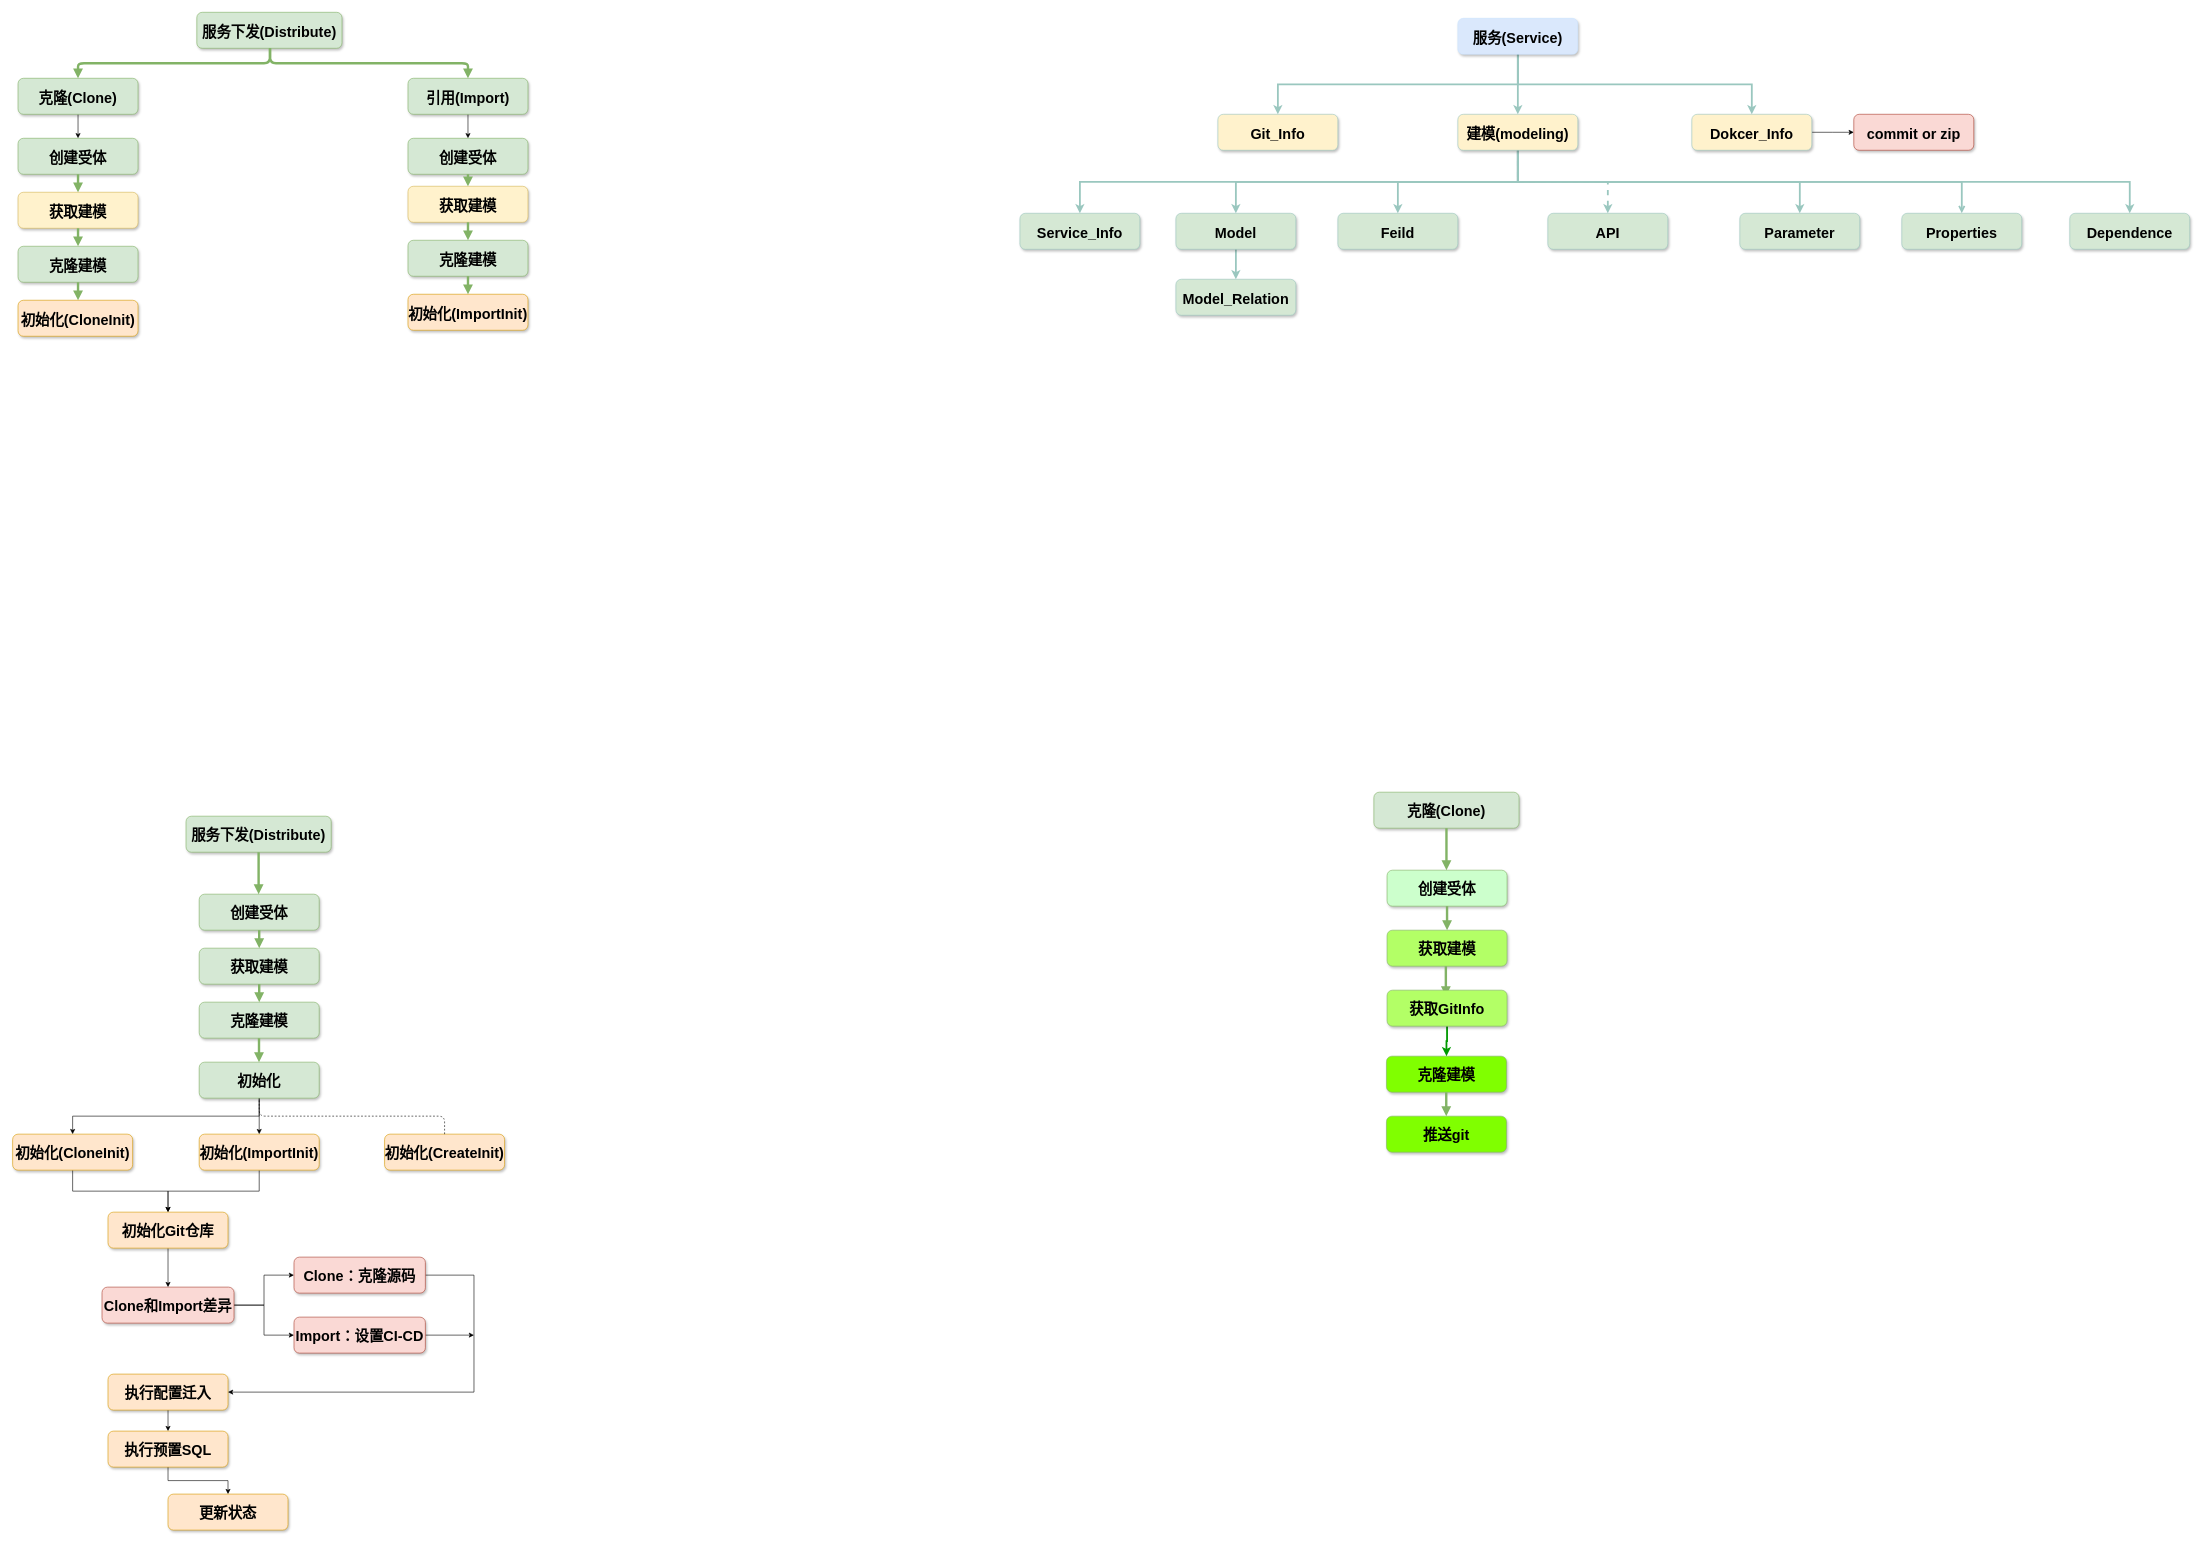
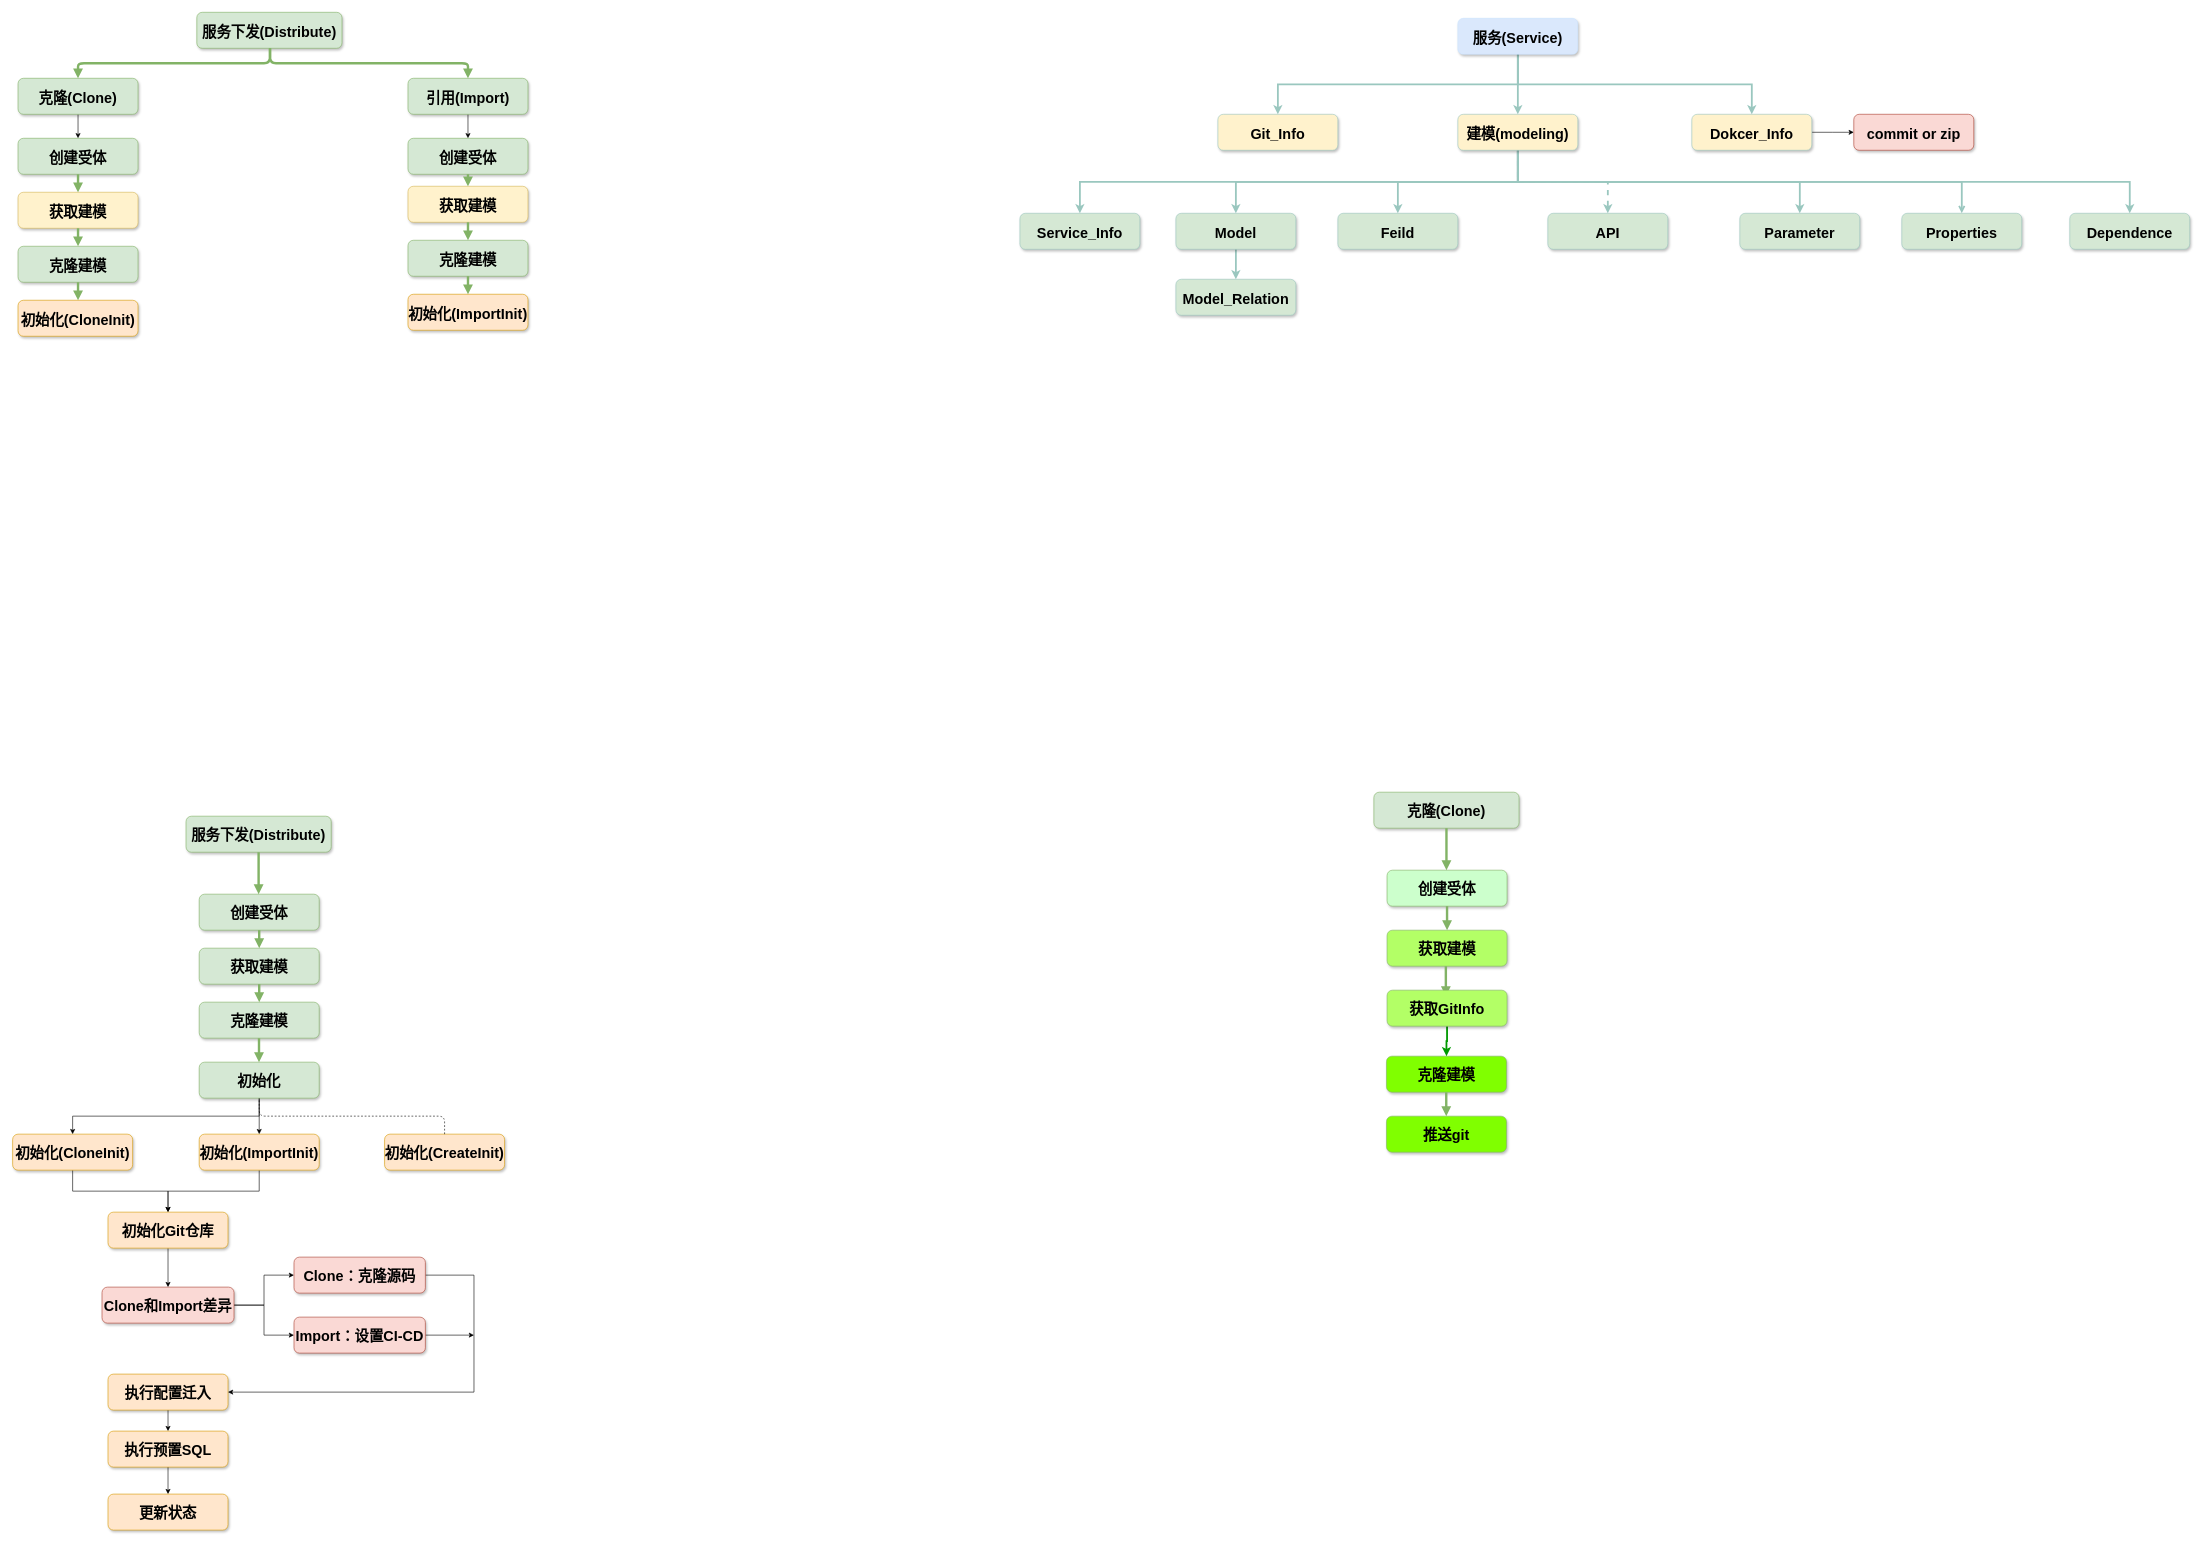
(228, 1512) -> (168, 1512)
